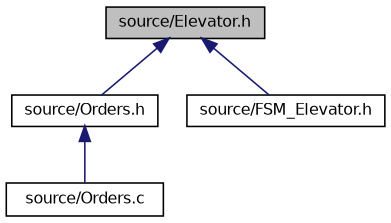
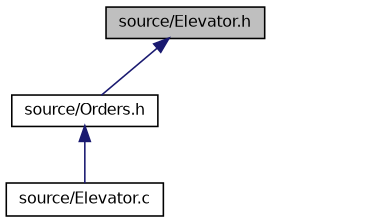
(286, 111) -> none
(85, 199) -> (85, 199)
